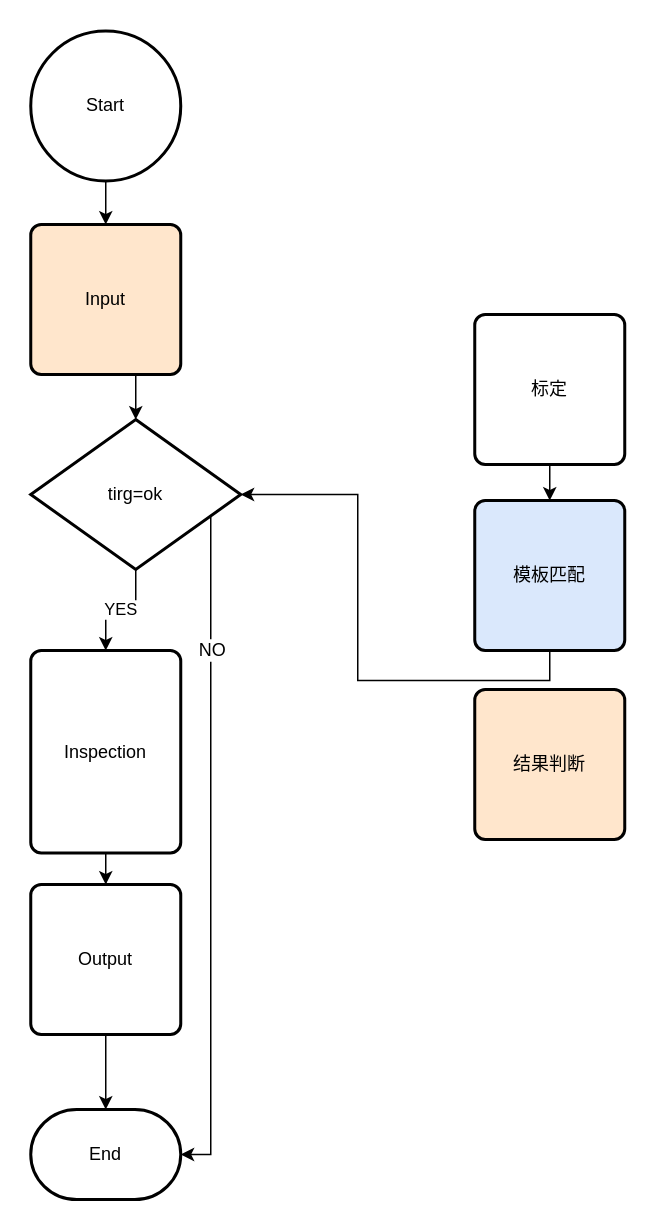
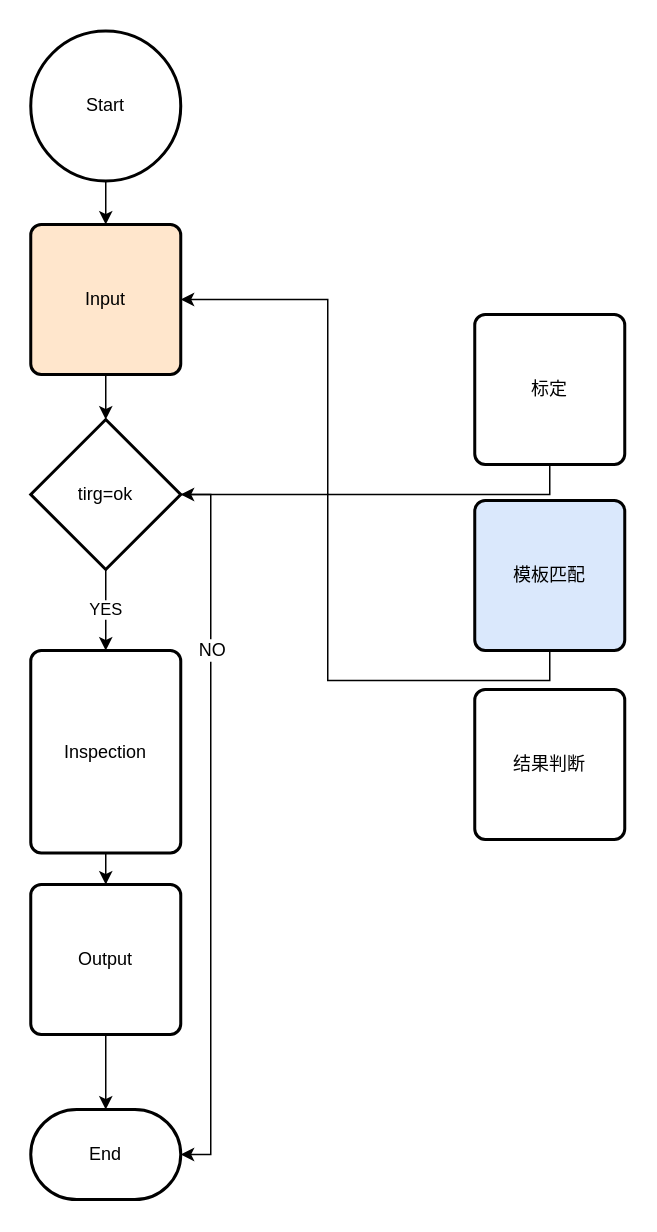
(550, 489) -> (328, 327)
(136, 494) -> (106, 494)
(550, 764) -> (550, 764)
